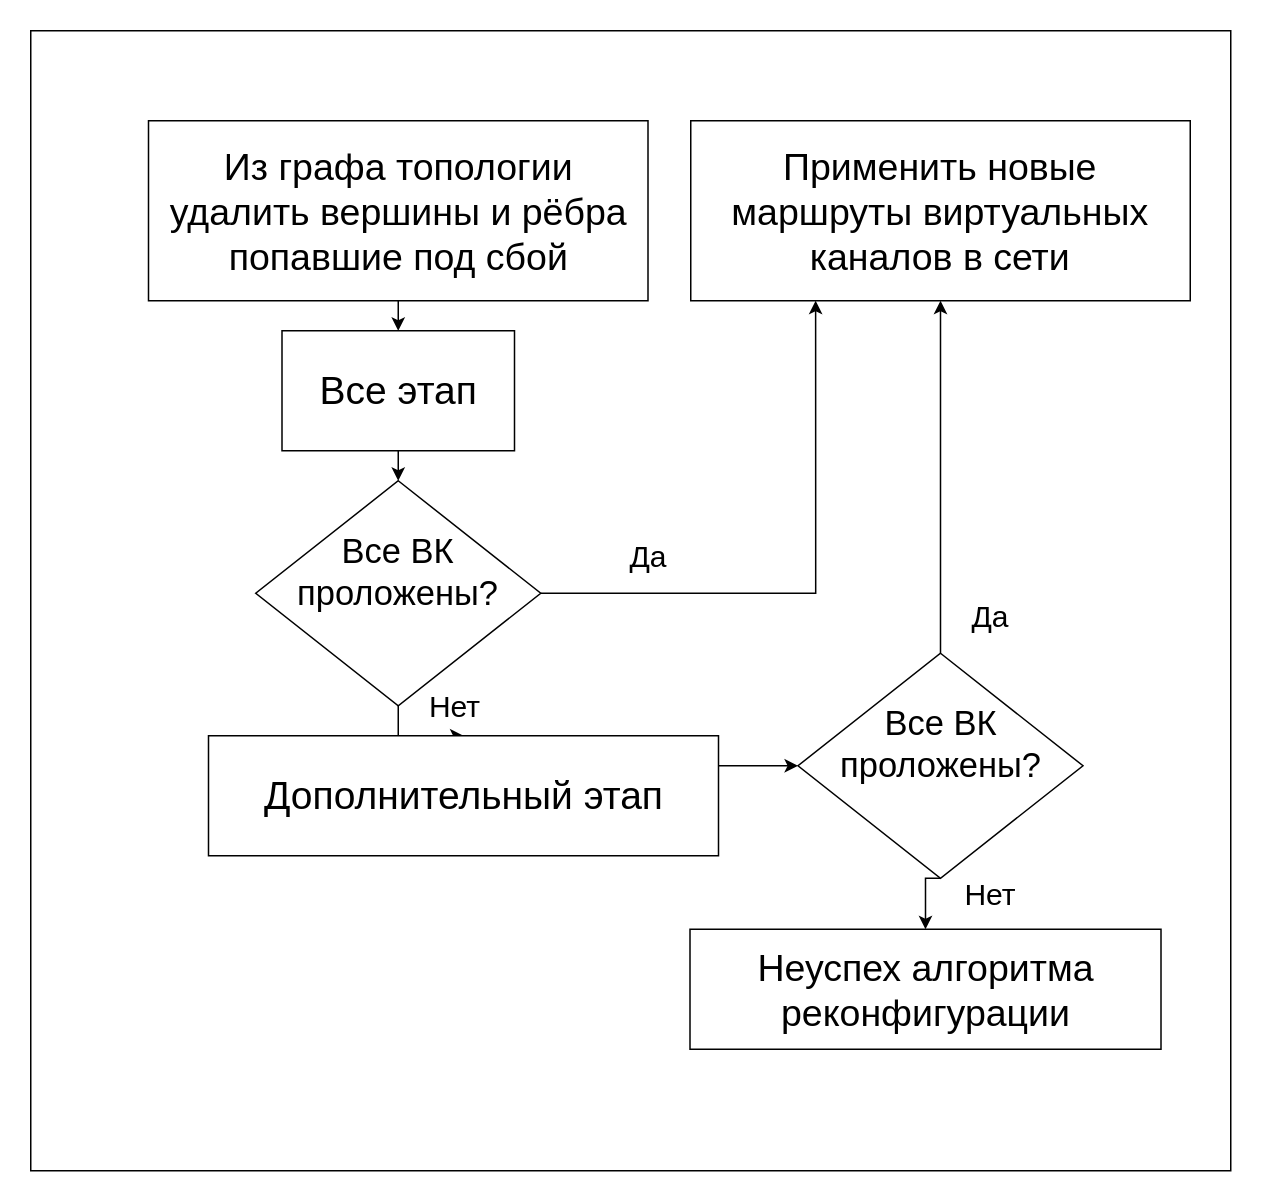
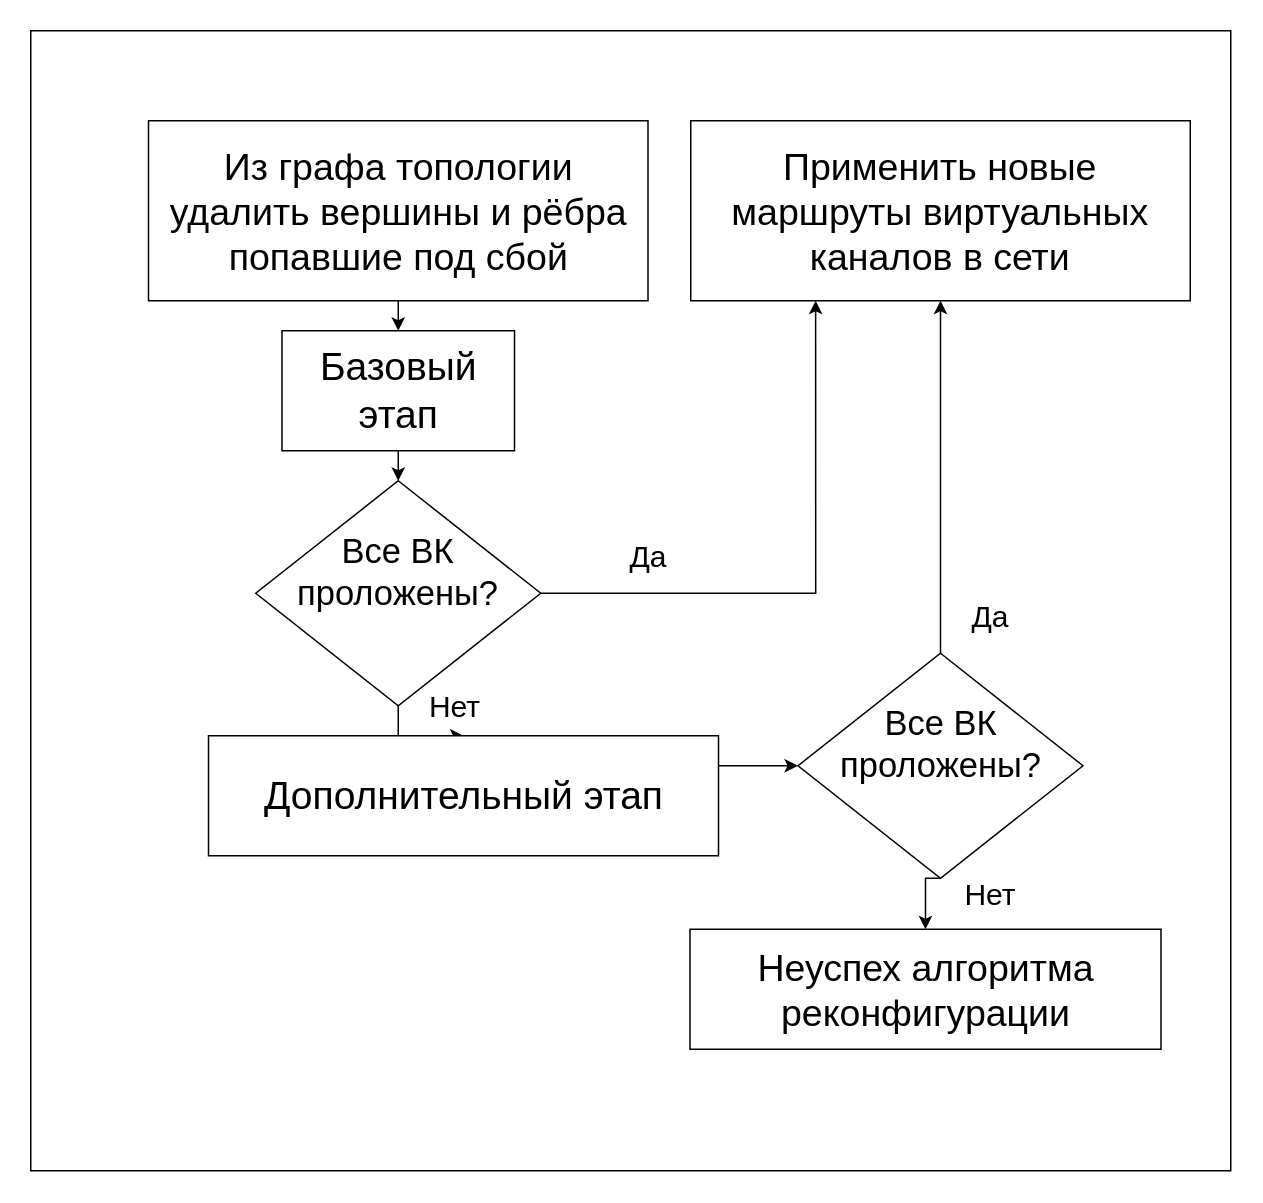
(399, 391) -> (399, 391)
